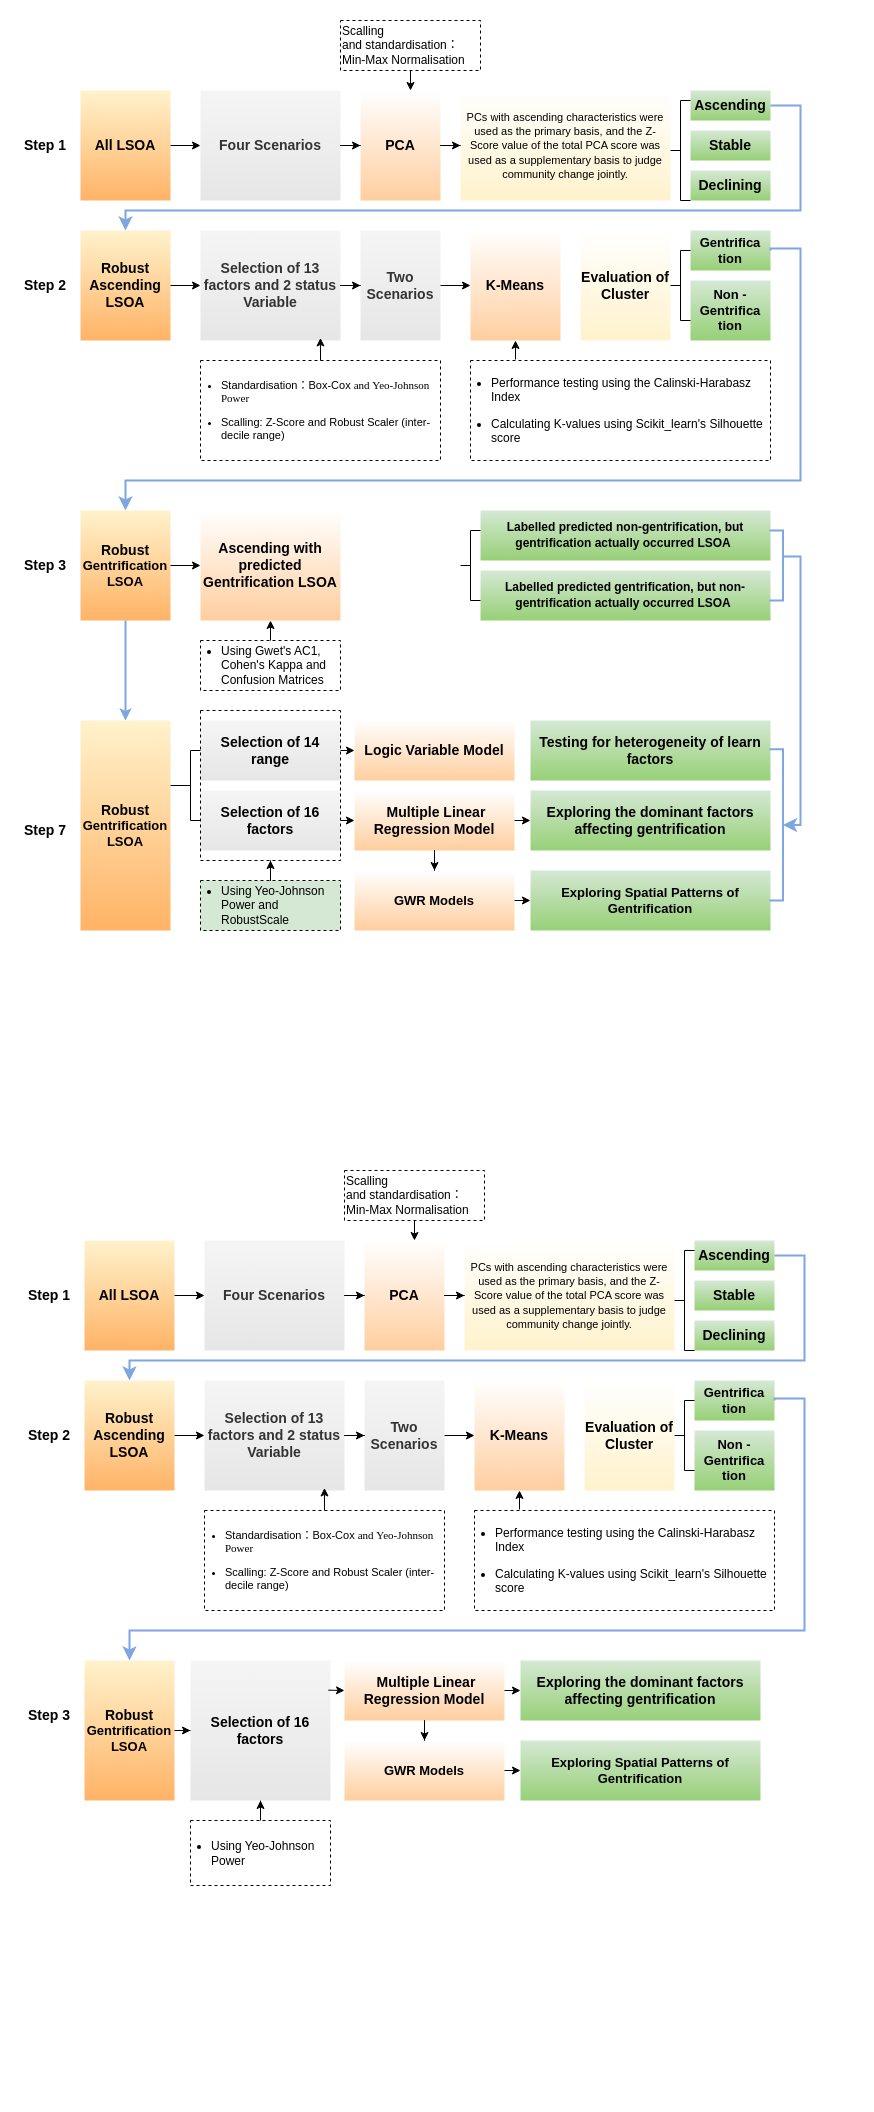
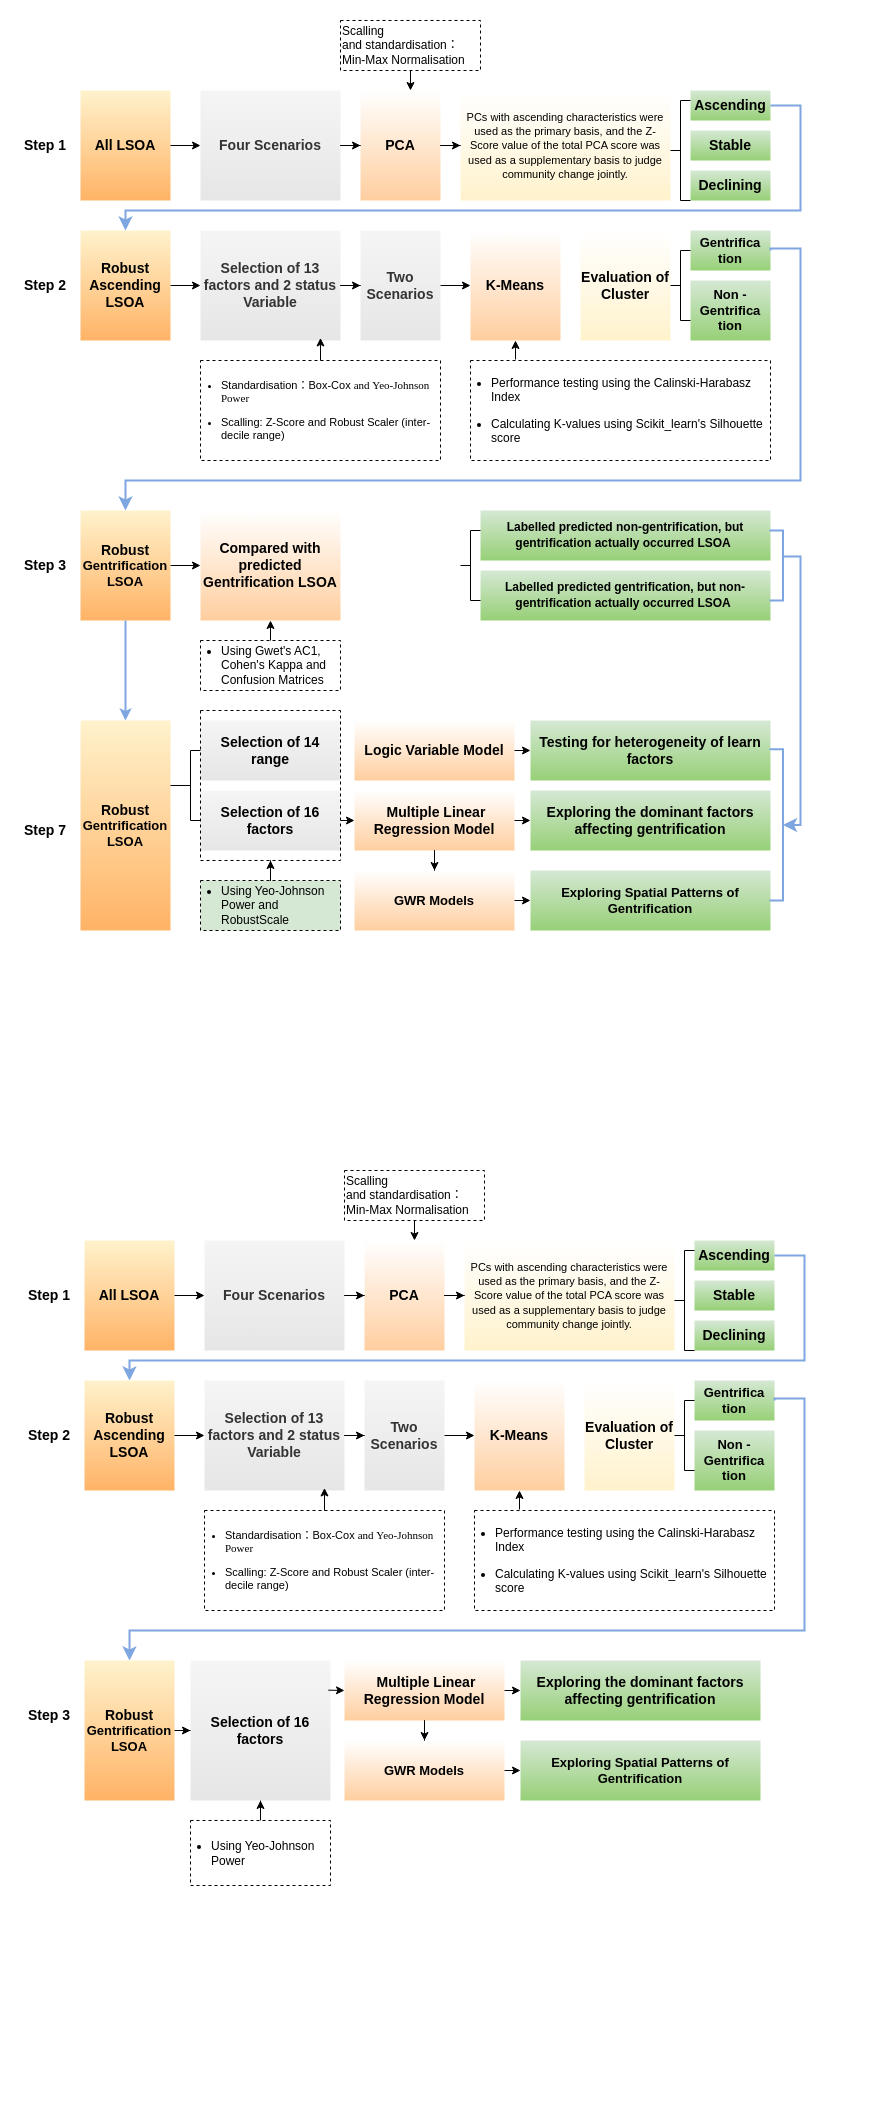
(271, 566) -> (271, 566)
(345, 751) -> none
none -> (519, 751)
